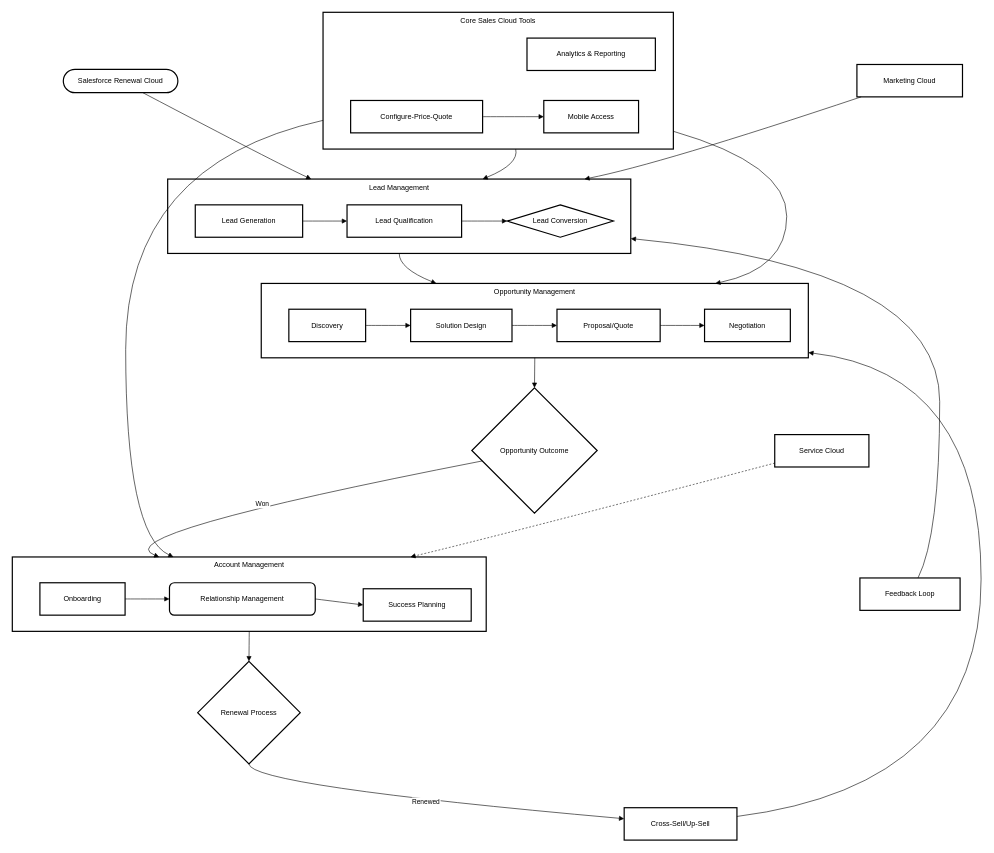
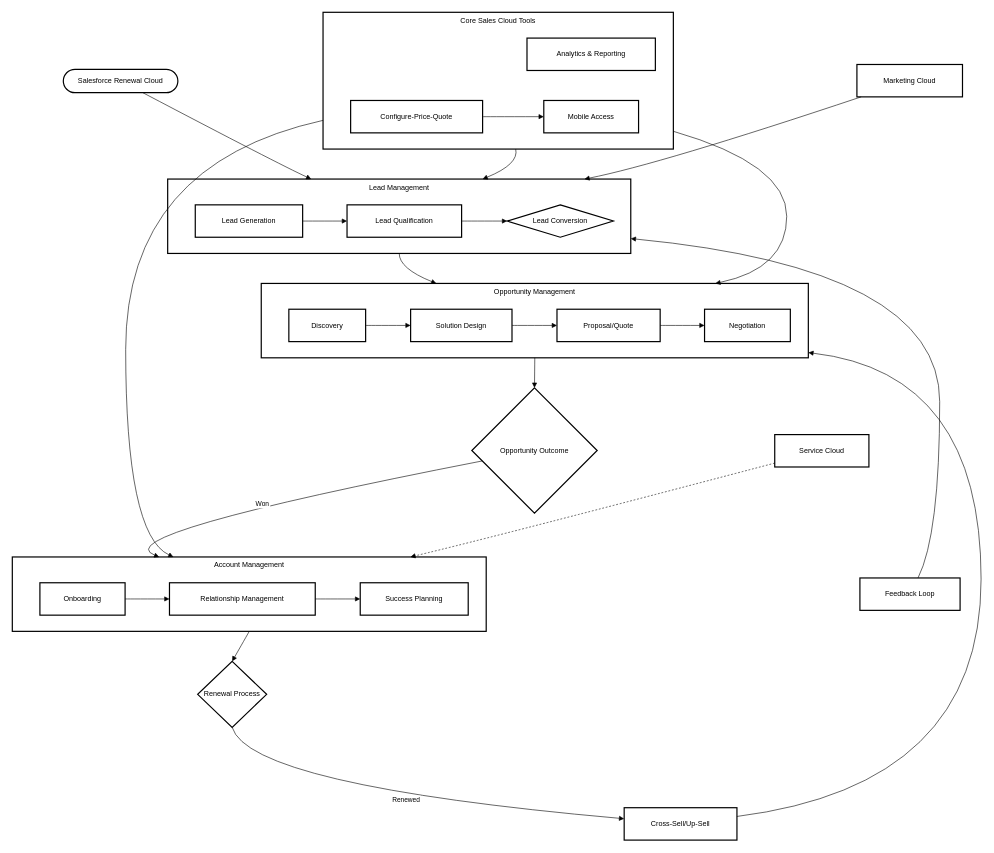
(242, 599) -> (242, 599)
(417, 605) -> (414, 599)
(249, 713) -> (232, 695)
